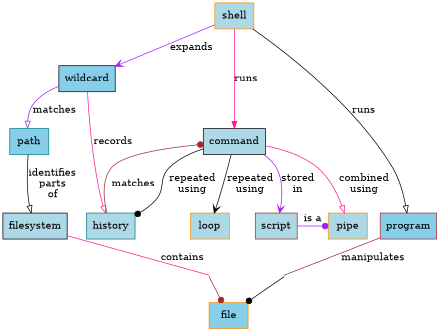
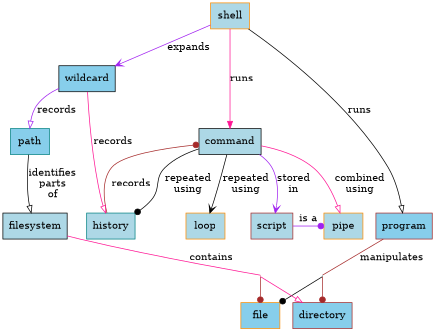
(55, 110) -> (57, 110)
(134, 184) -> (131, 184)
none -> (322, 316)
